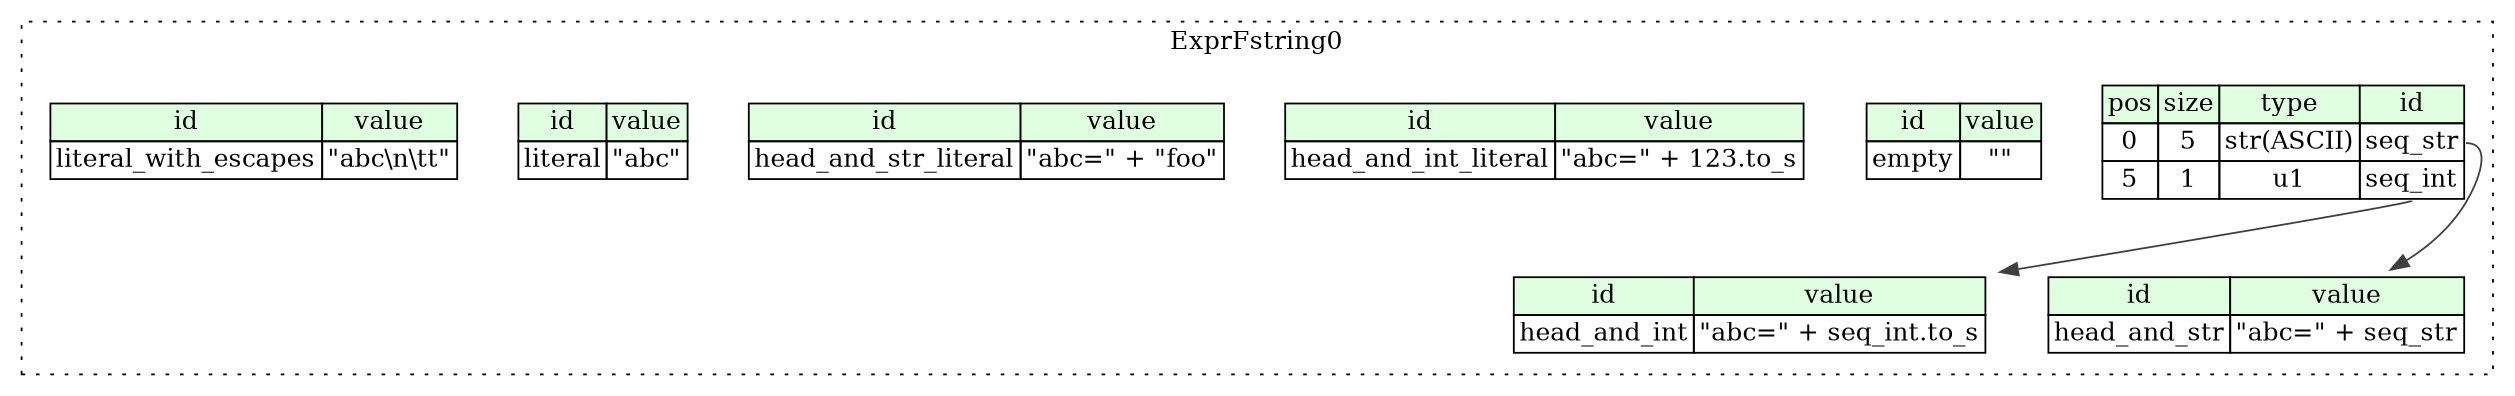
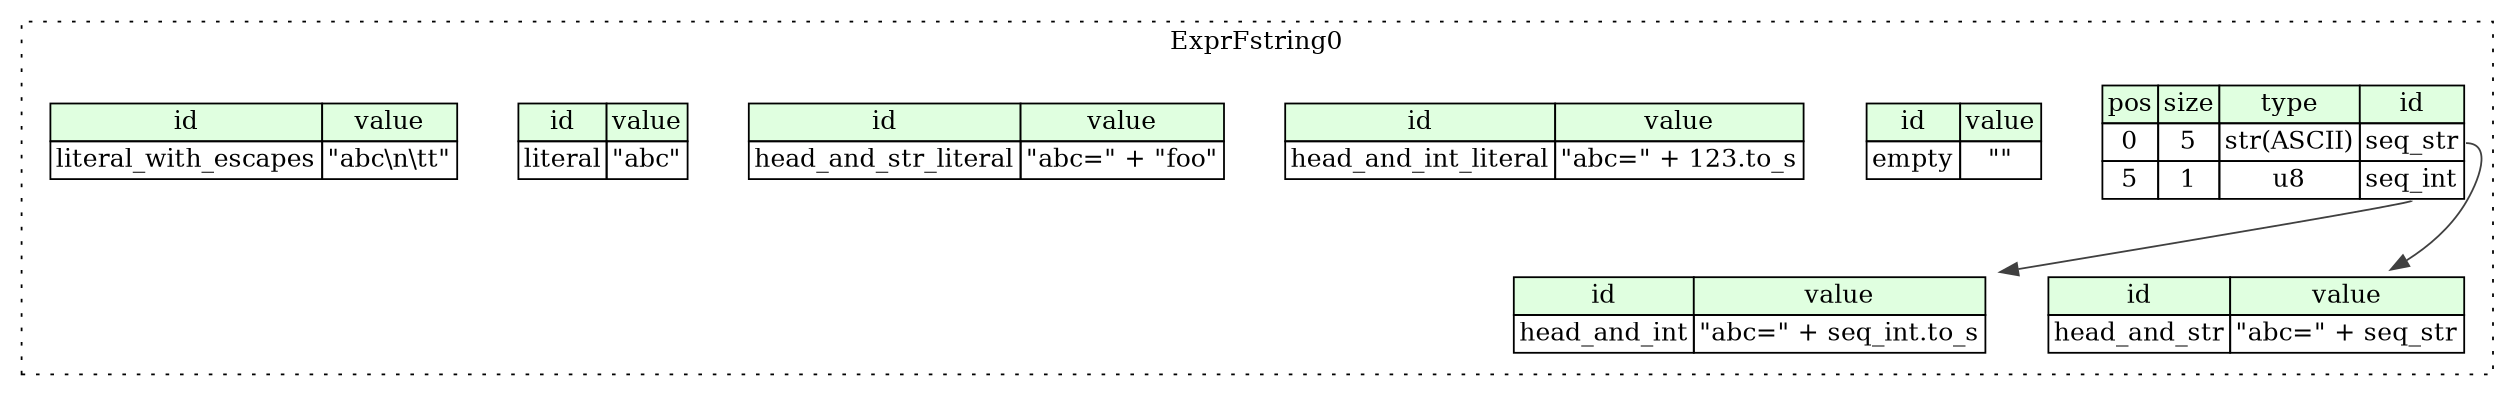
(2290, 179) -> (2290, 179)
